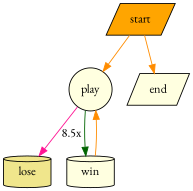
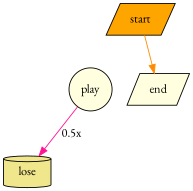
(119, 50) -> none
(72, 134) -> (72, 134)
(91, 172) -> none
